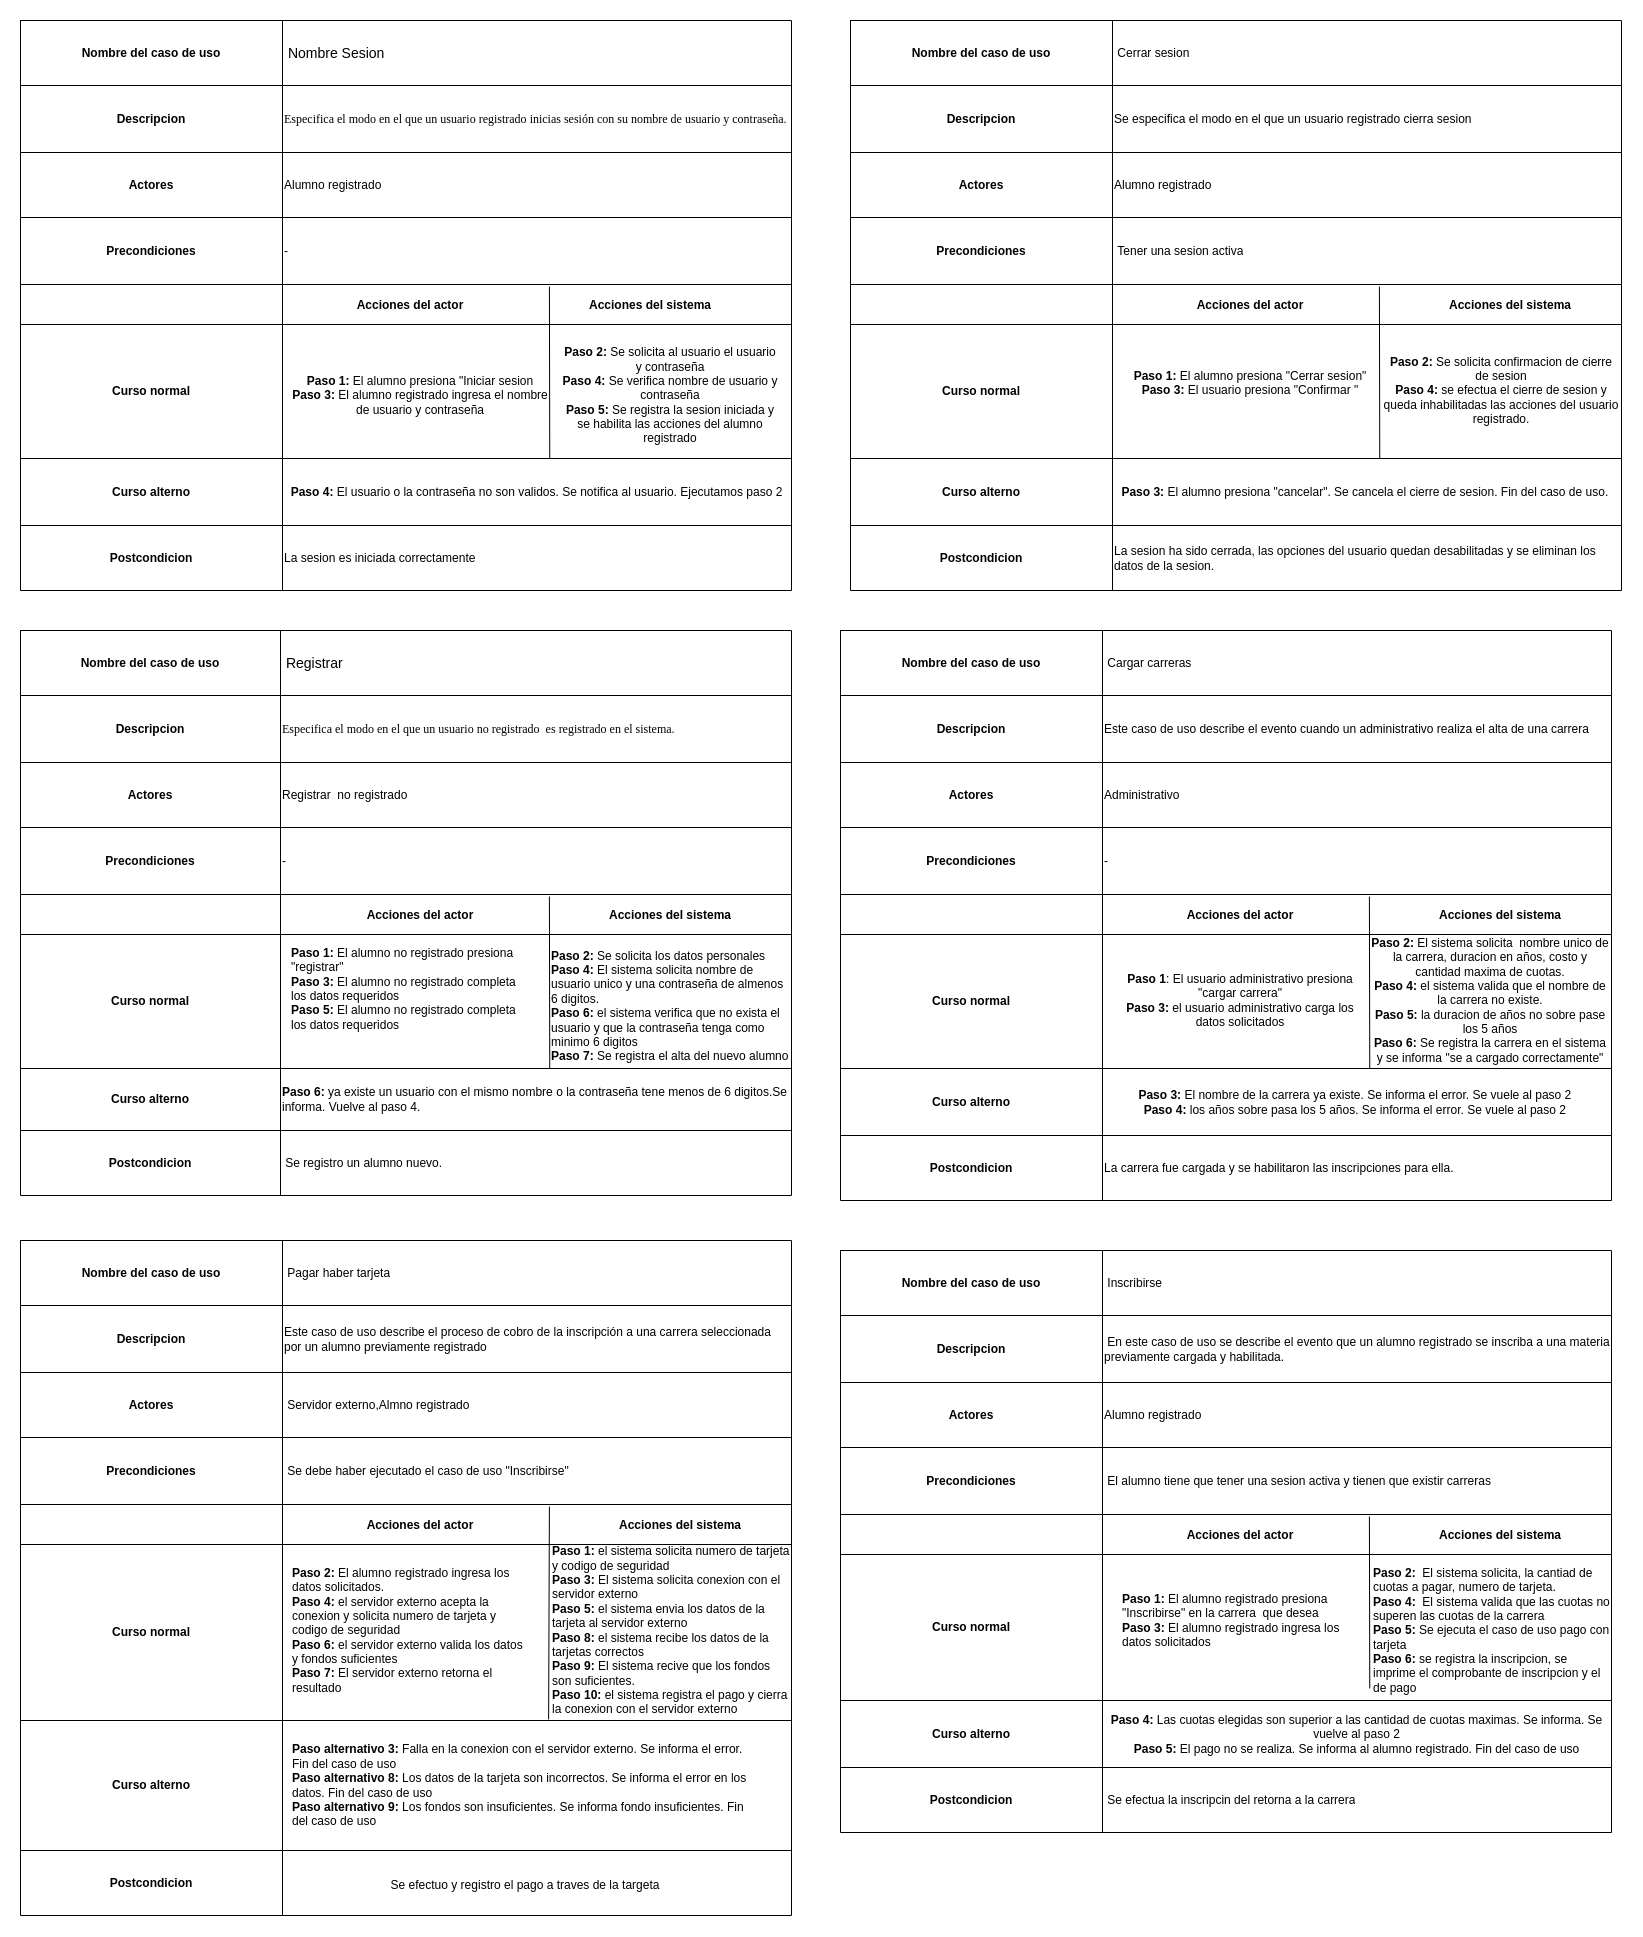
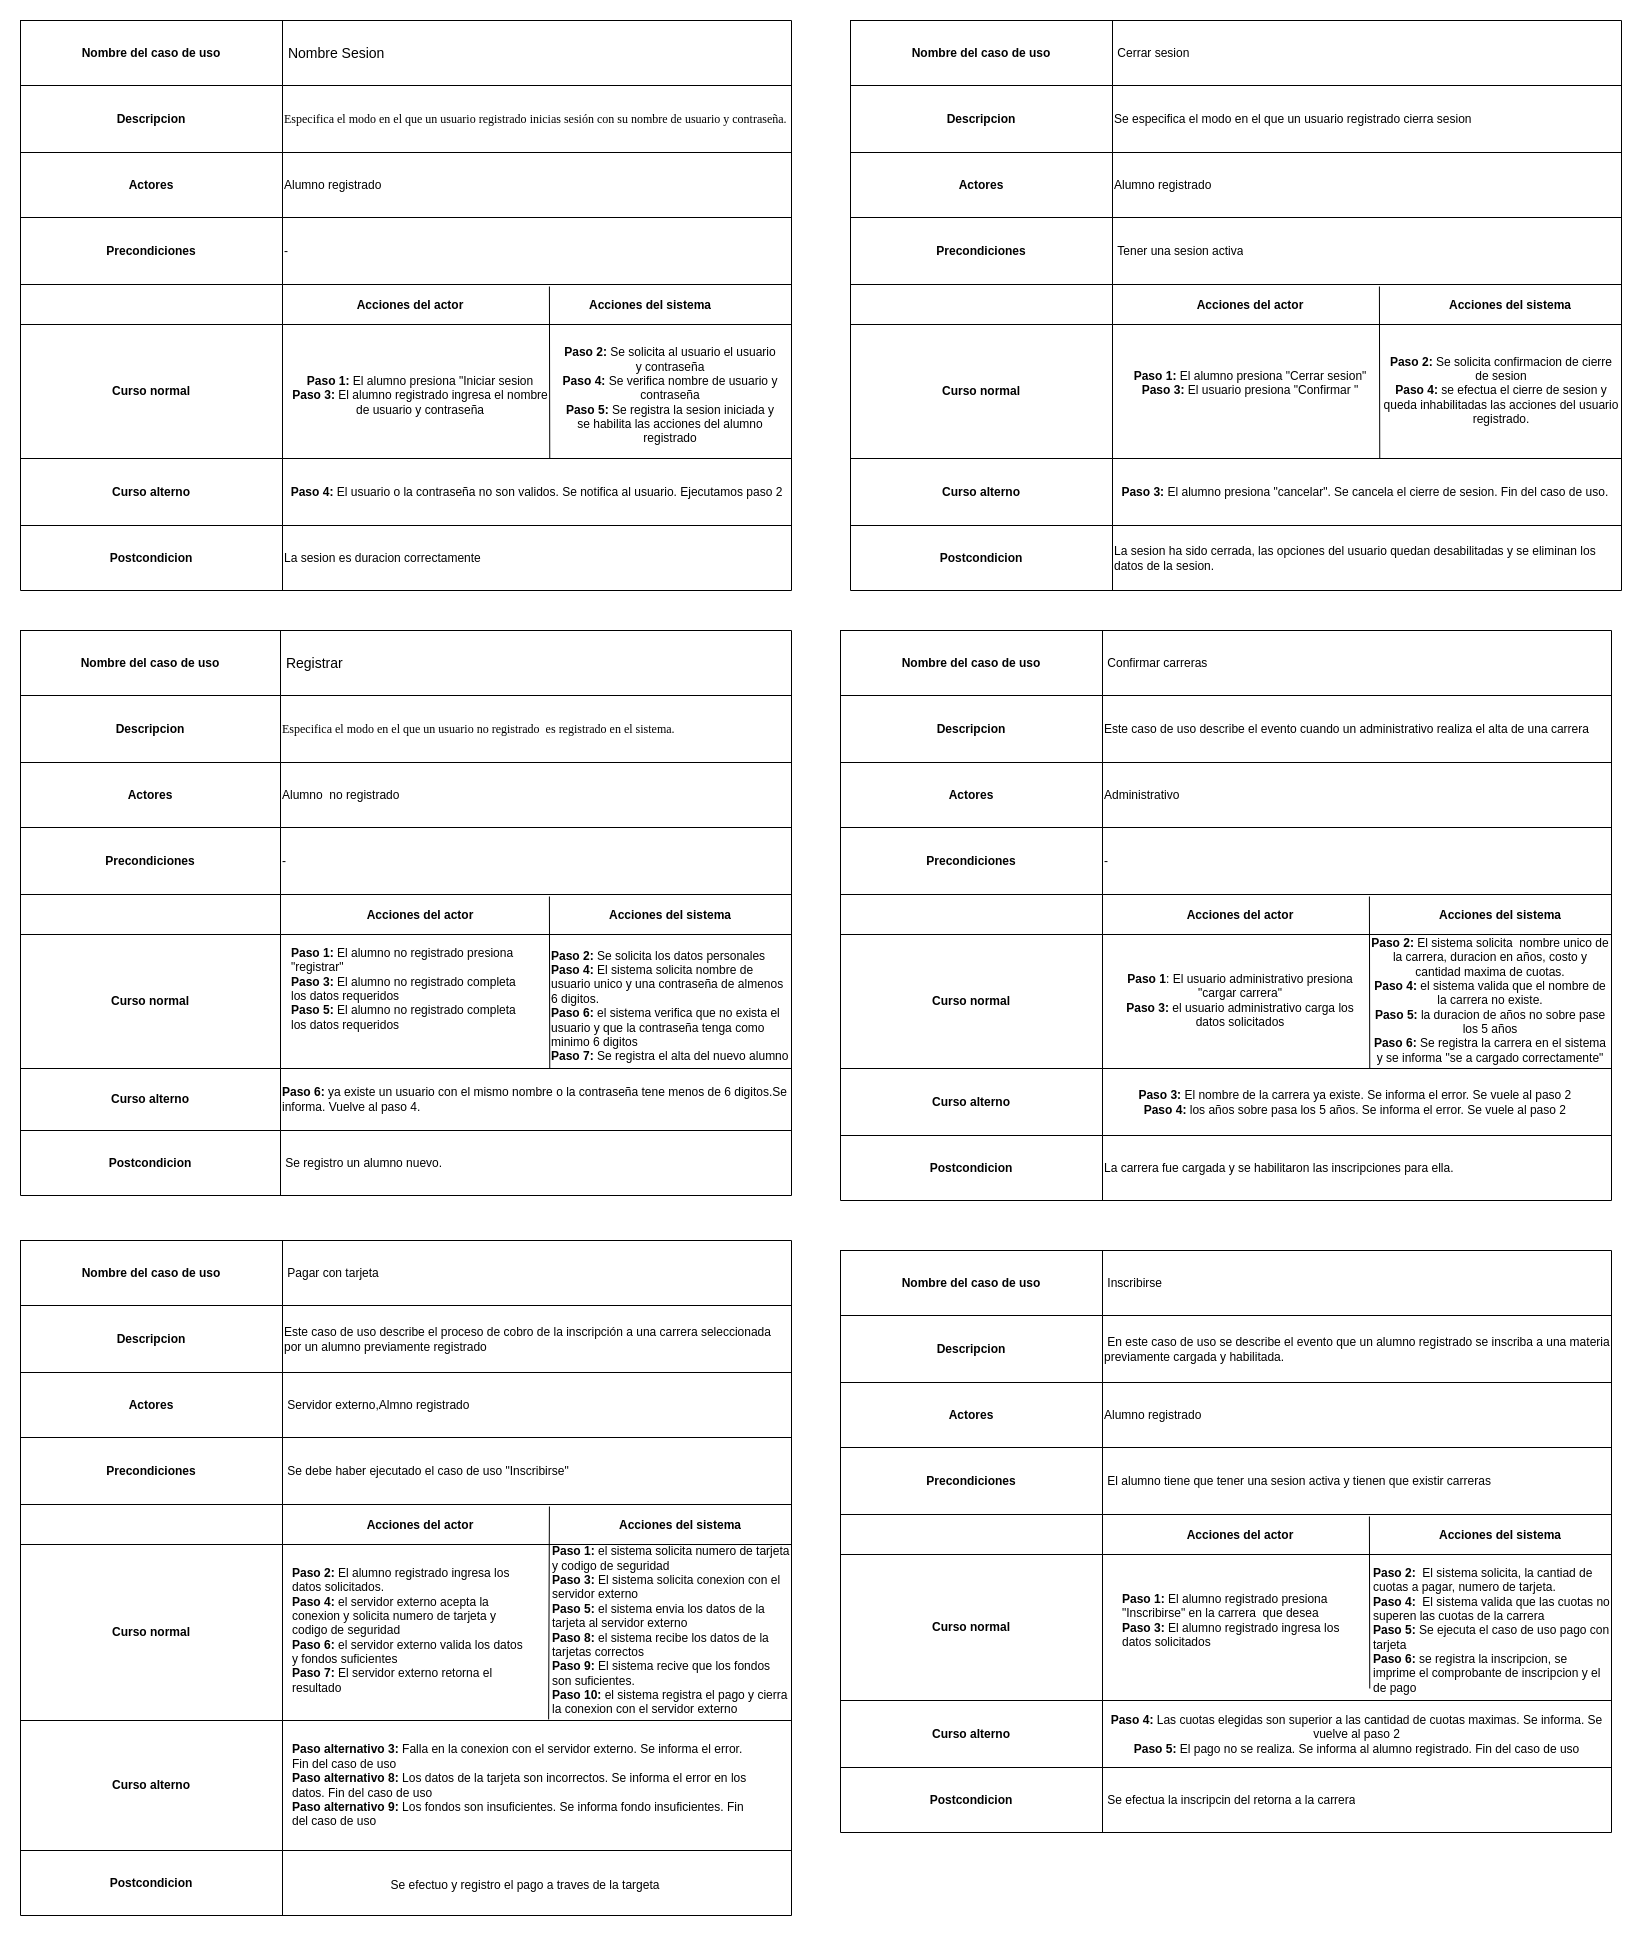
(390, 559) -> (393, 559)
(1153, 664) -> (1162, 664)
(357, 796) -> (347, 796)
(345, 1274) -> (339, 1274)
